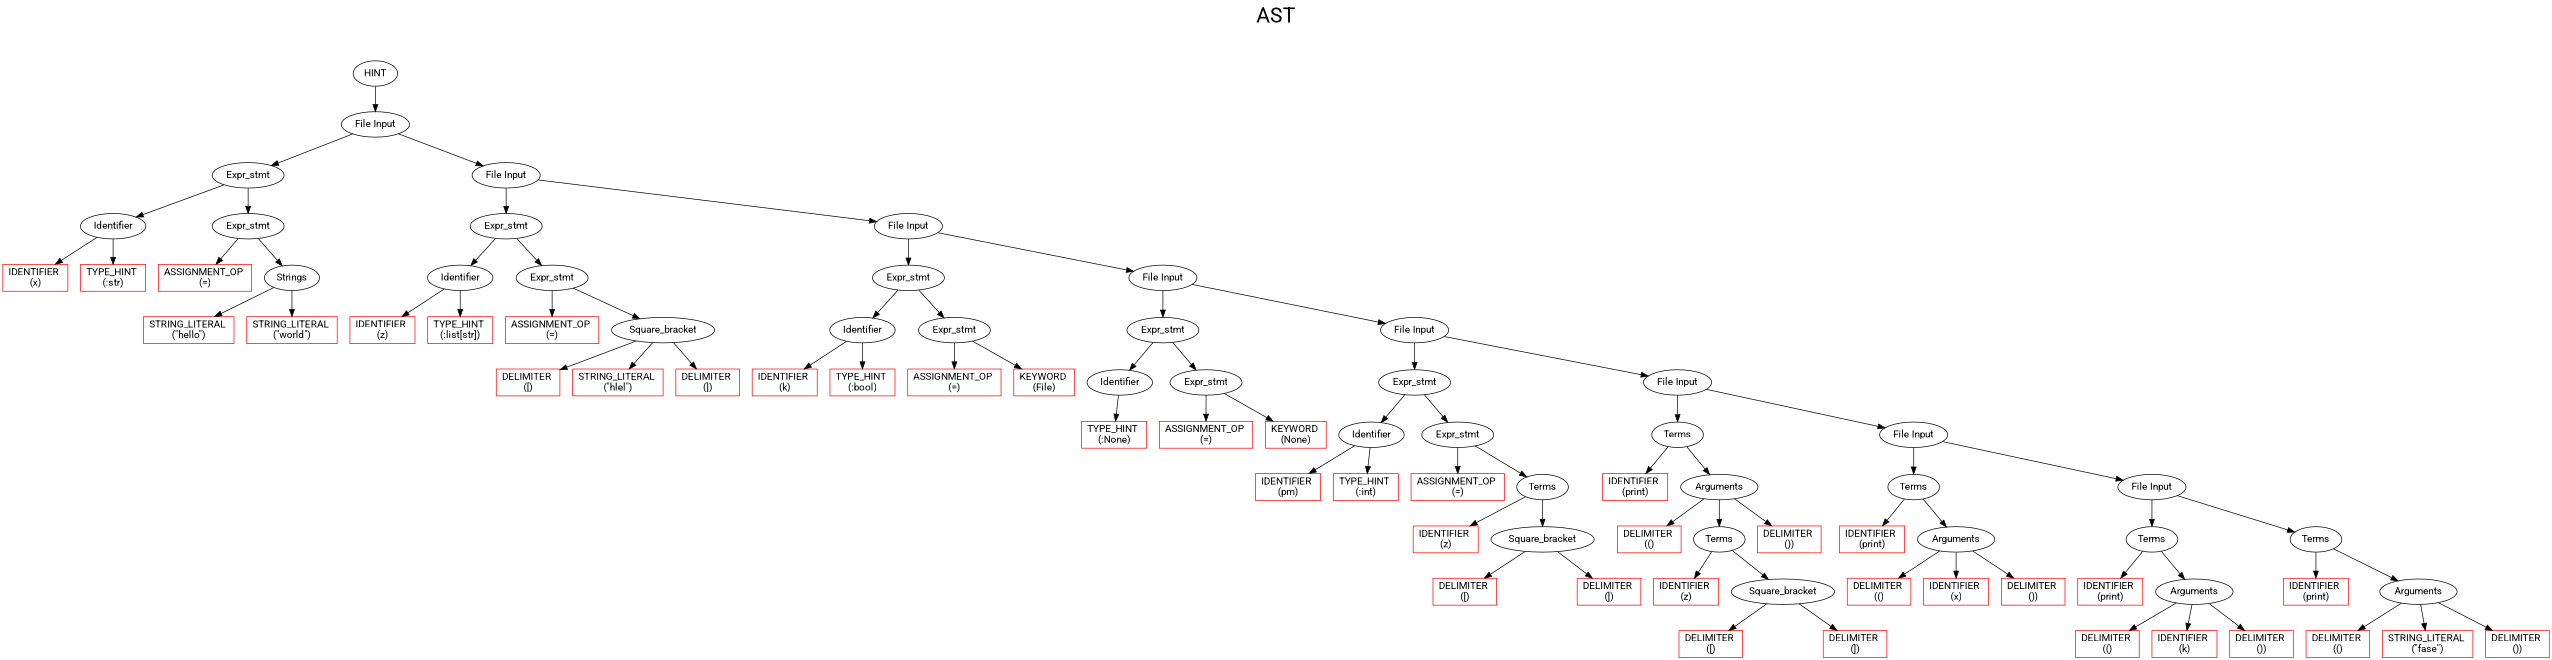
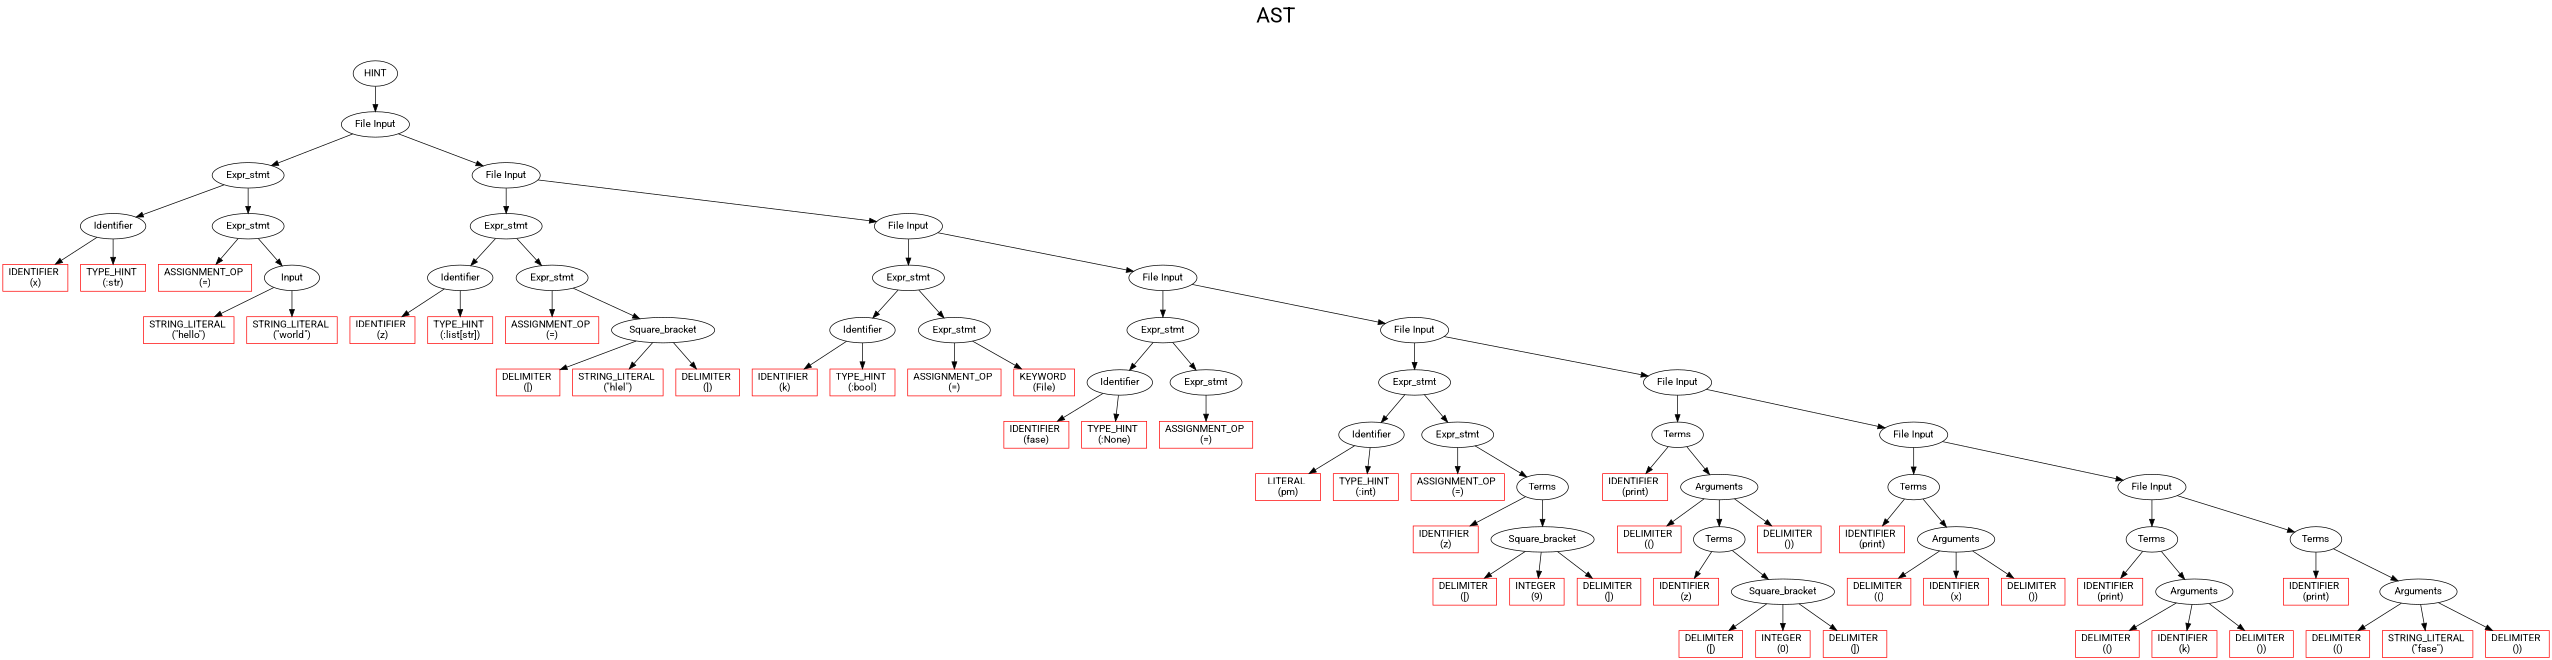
(292, 278) -> (292, 278)
none -> (1036, 435)
(1296, 435) -> none
(1288, 487) -> (1288, 487)
none -> (1537, 592)
none -> (1783, 644)
